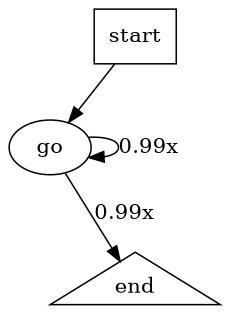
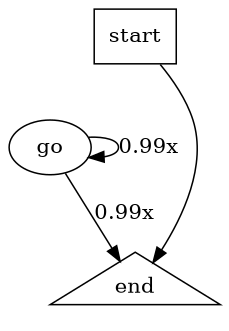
(96, 87) -> (197, 156)
